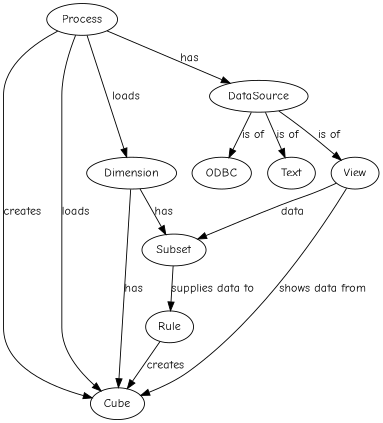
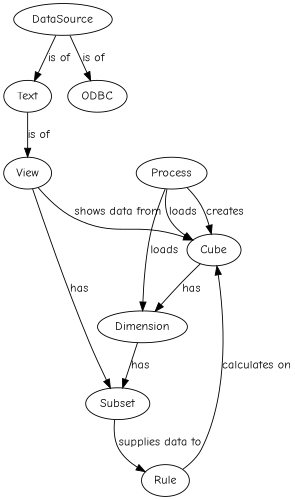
(164, 55) -> none
(307, 132) -> (28, 130)
(293, 212) -> (80, 288)
(125, 284) -> (180, 284)
(166, 365) -> (257, 365)
